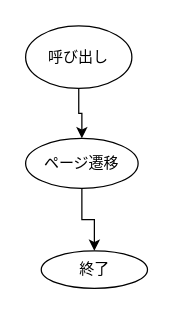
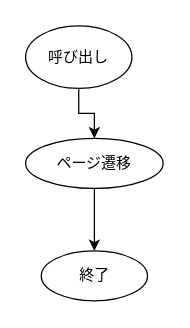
(82, 163) -> (94, 163)
(94, 269) -> (94, 276)
